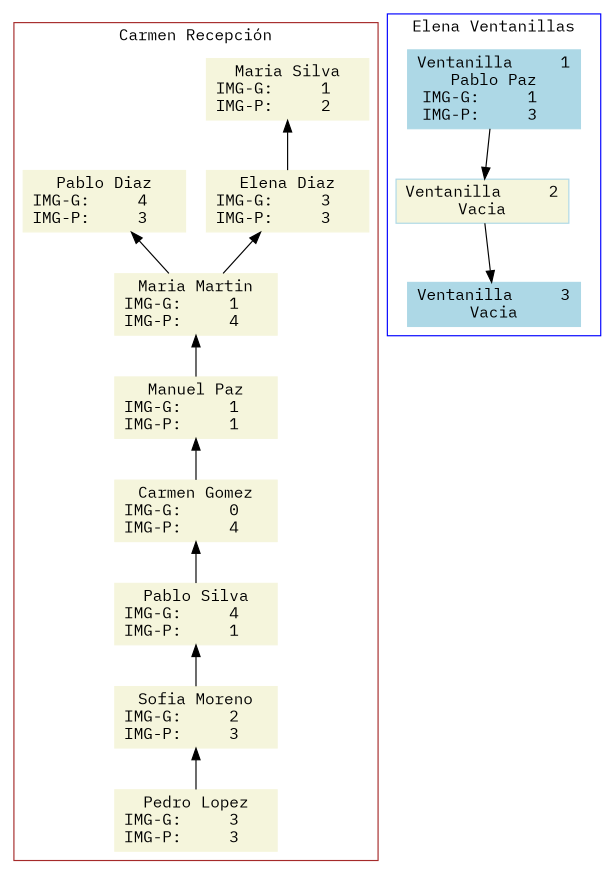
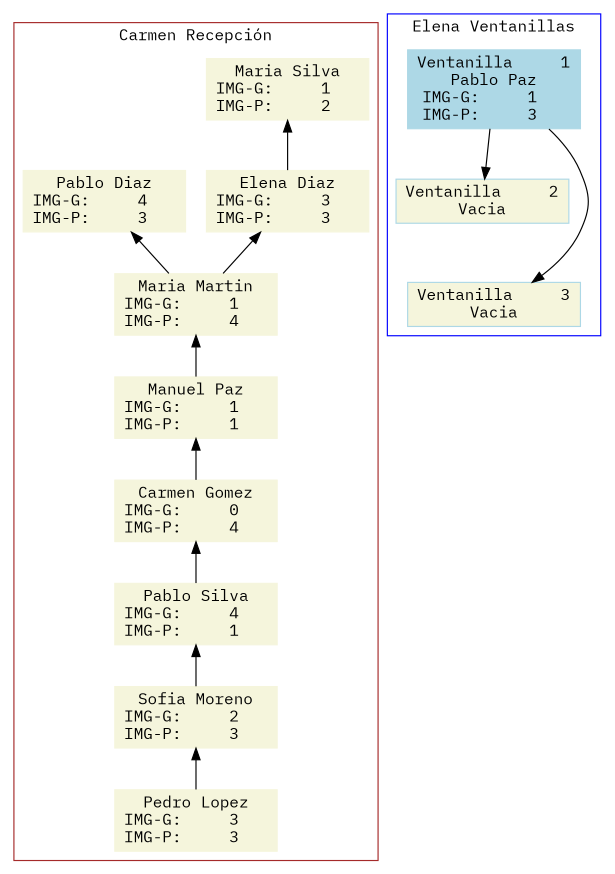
(488, 247) -> (588, 204)
(494, 304) -> (494, 304)
